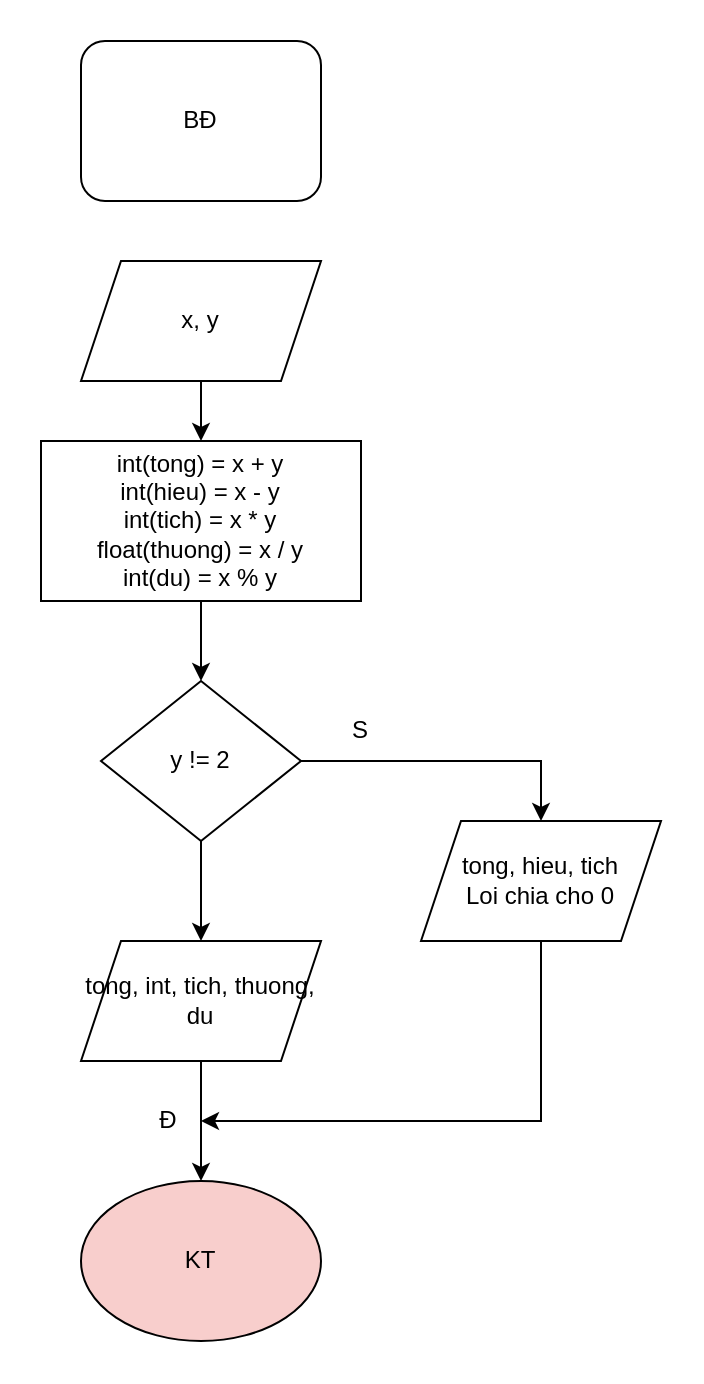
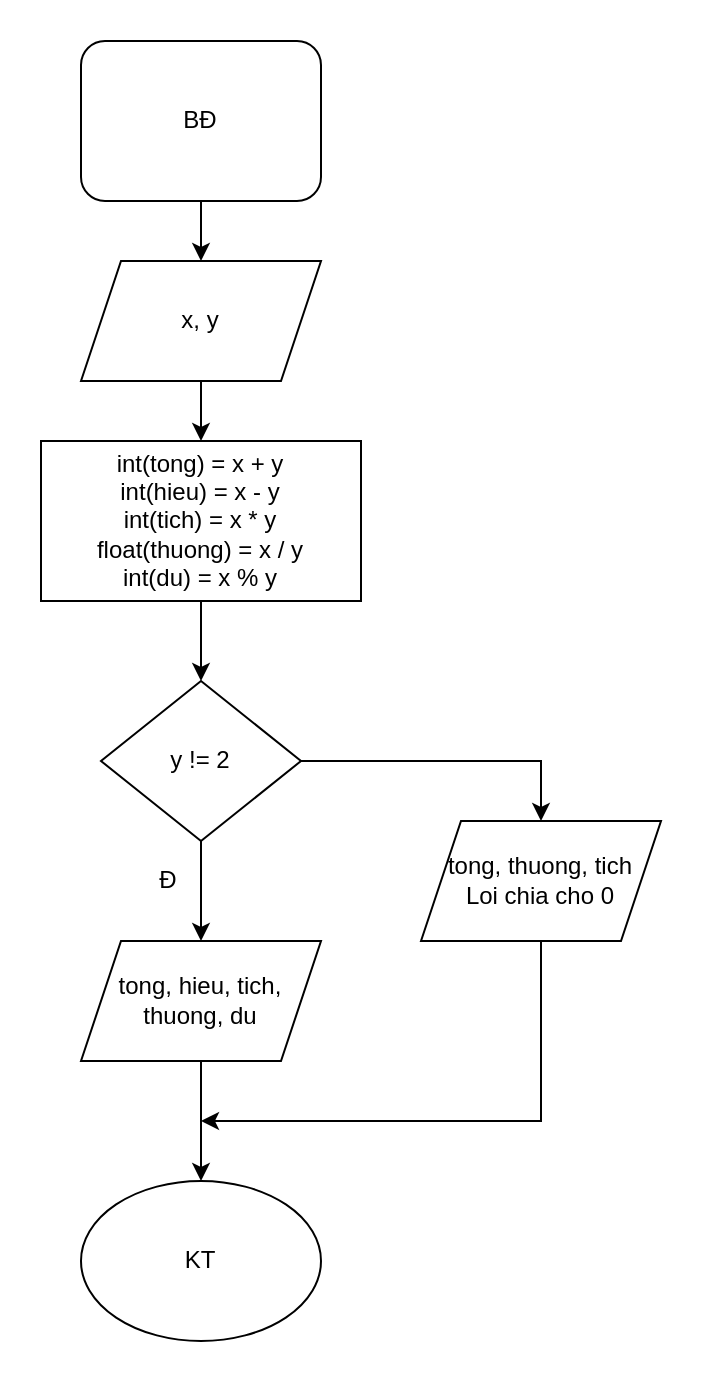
none -> (201, 224)
(361, 731) -> none
(541, 881) -> (541, 881)
(201, 1001) -> (201, 1001)
(169, 1121) -> (169, 881)
(201, 1261) -> (201, 1261)
